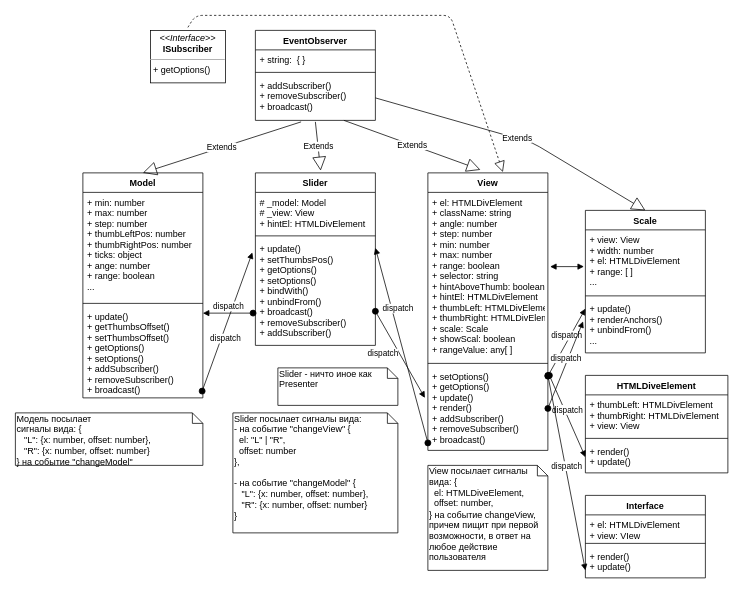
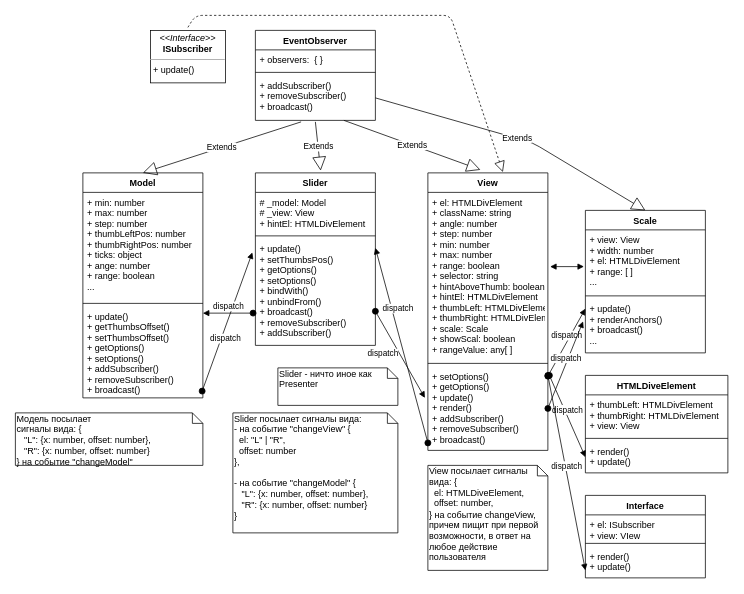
(183, 47) -> (183, 47)
(289, 60) -> (298, 60)
(614, 309) -> (614, 309)
(633, 525) -> (626, 525)
